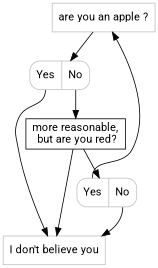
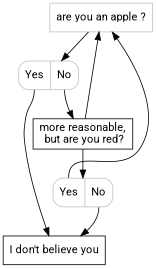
(66, 189) -> (92, 79)
(54, 250) -> (54, 250)
